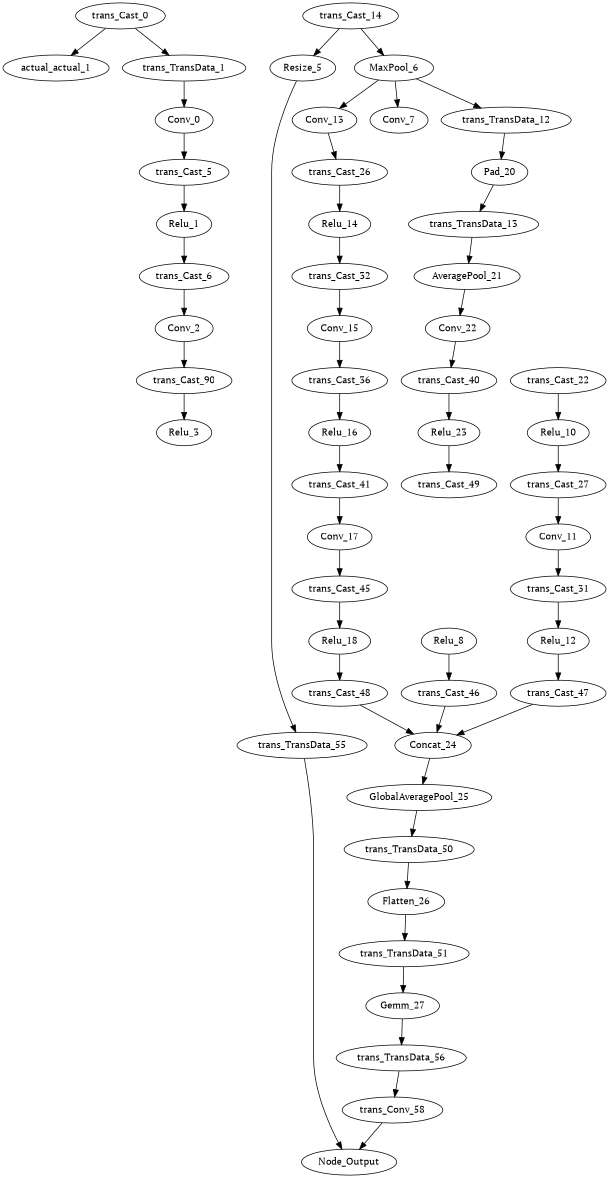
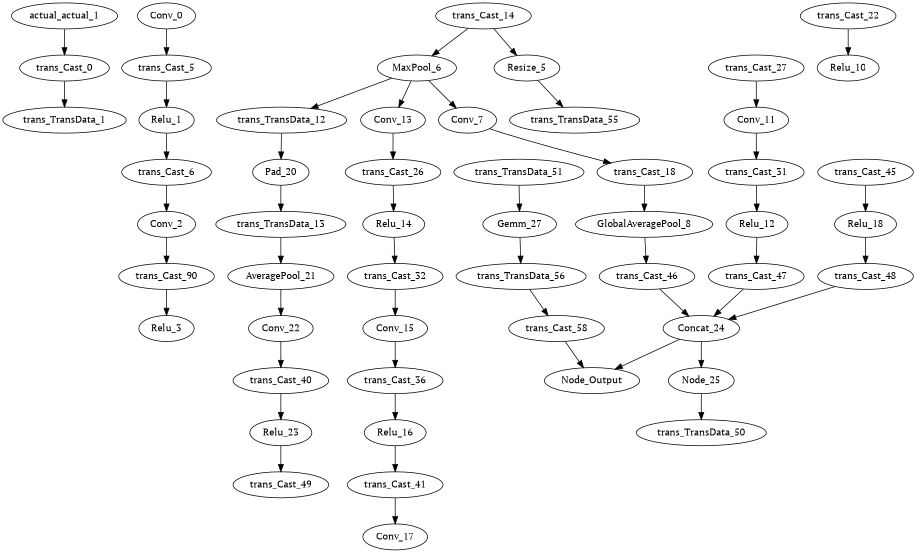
(91, 40) -> (65, 38)
(184, 91) -> none
none -> (645, 172)
(558, 455) -> none
(340, 559) -> none
(449, 641) -> (644, 224)
(419, 797) -> (701, 381)
(406, 902) -> none
(314, 953) -> (651, 353)
(393, 1110) -> (557, 329)
